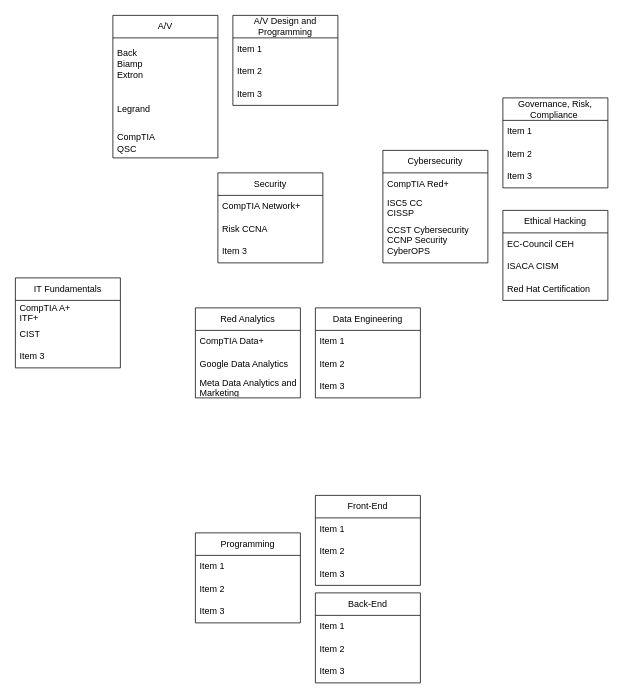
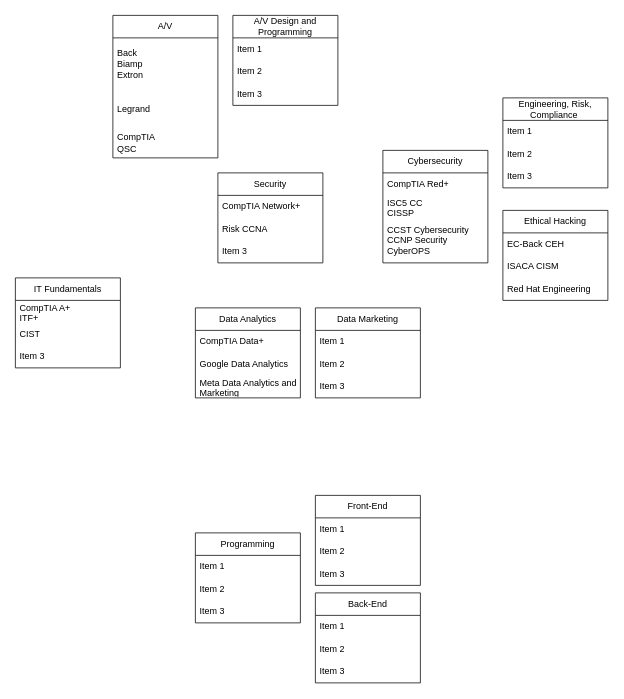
(555, 109) -> (555, 109)
(539, 244) -> (534, 244)
(554, 289) -> (551, 289)
(248, 319) -> (248, 319)
(368, 319) -> (368, 319)
